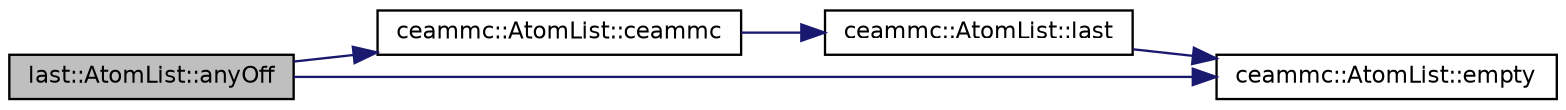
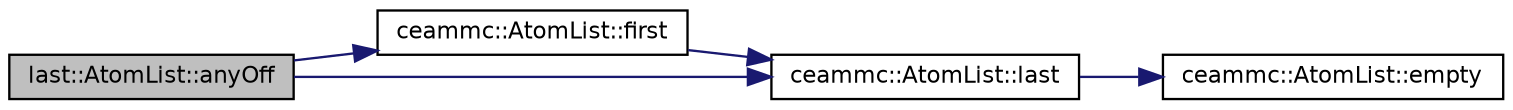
(559, 33) -> (533, 33)
(743, 77) -> (521, 77)
